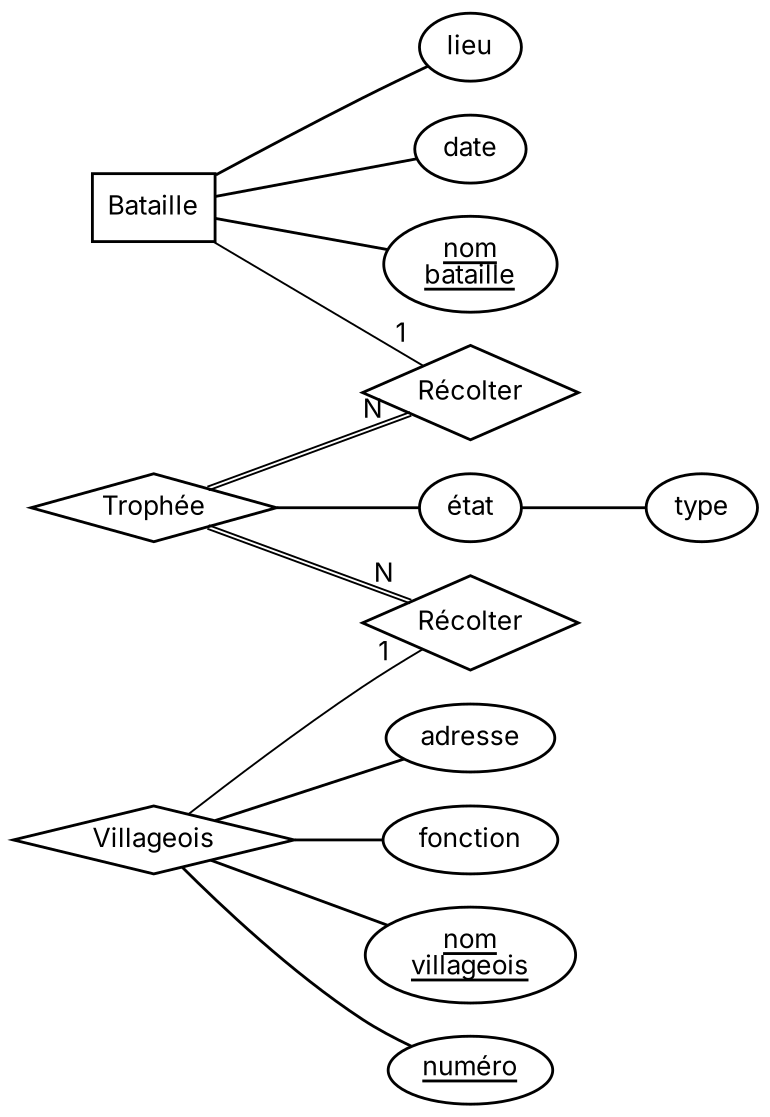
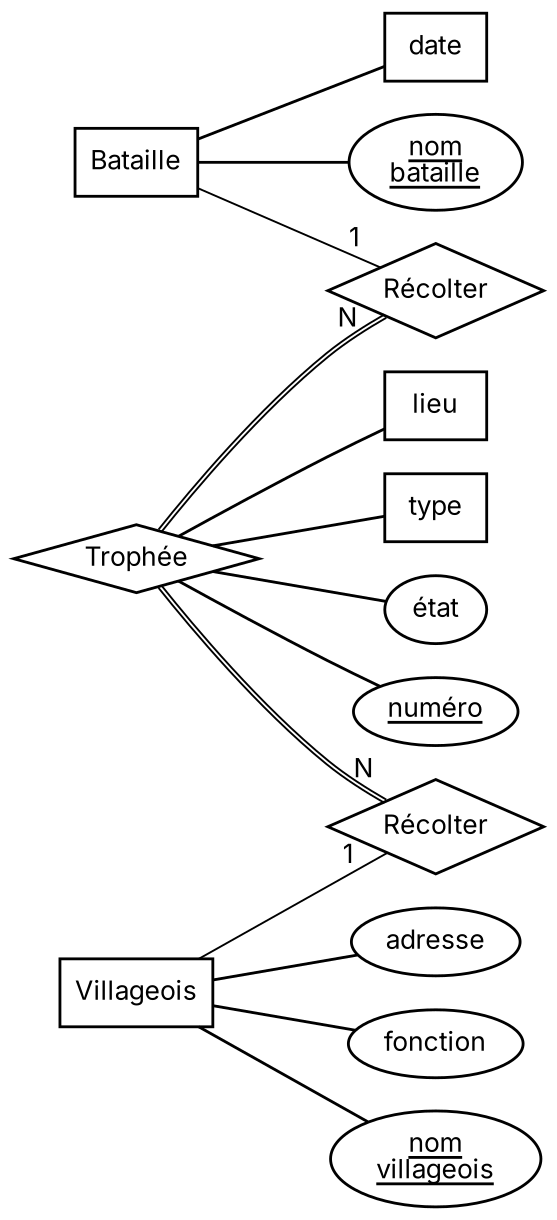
(470, 47) -> (436, 406)
(321, 119) -> (281, 481)
(470, 149) -> (436, 47)
(584, 508) -> (299, 531)
(702, 508) -> (436, 508)
(154, 840) -> (136, 993)
(290, 966) -> (279, 635)
